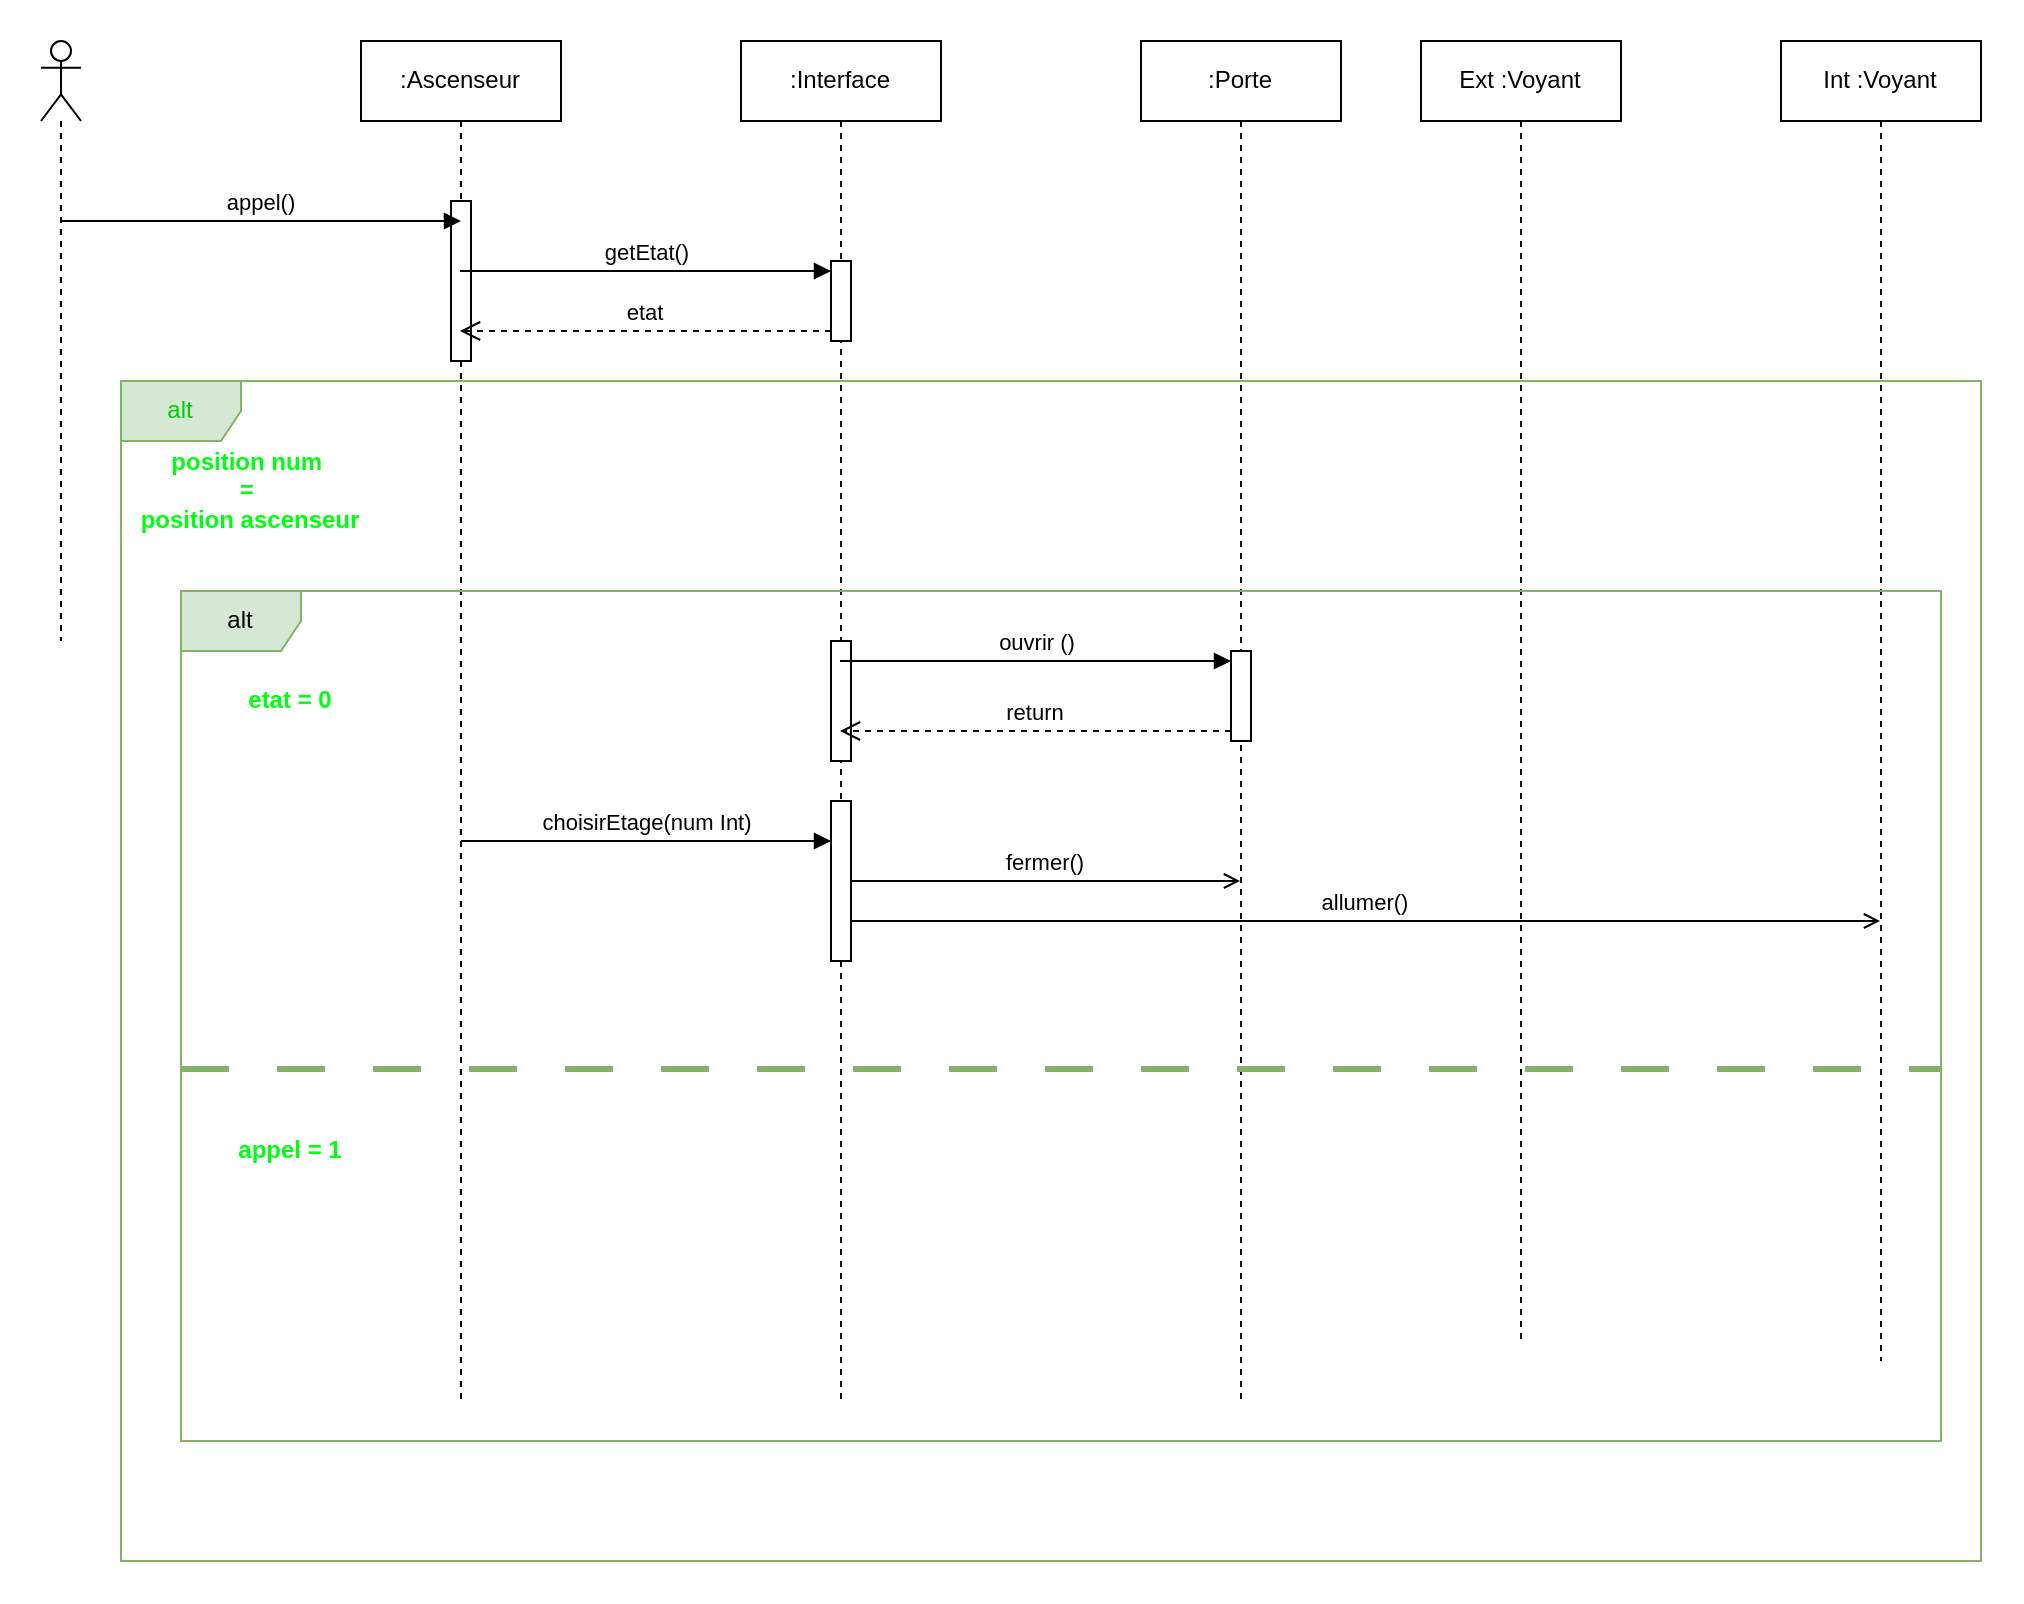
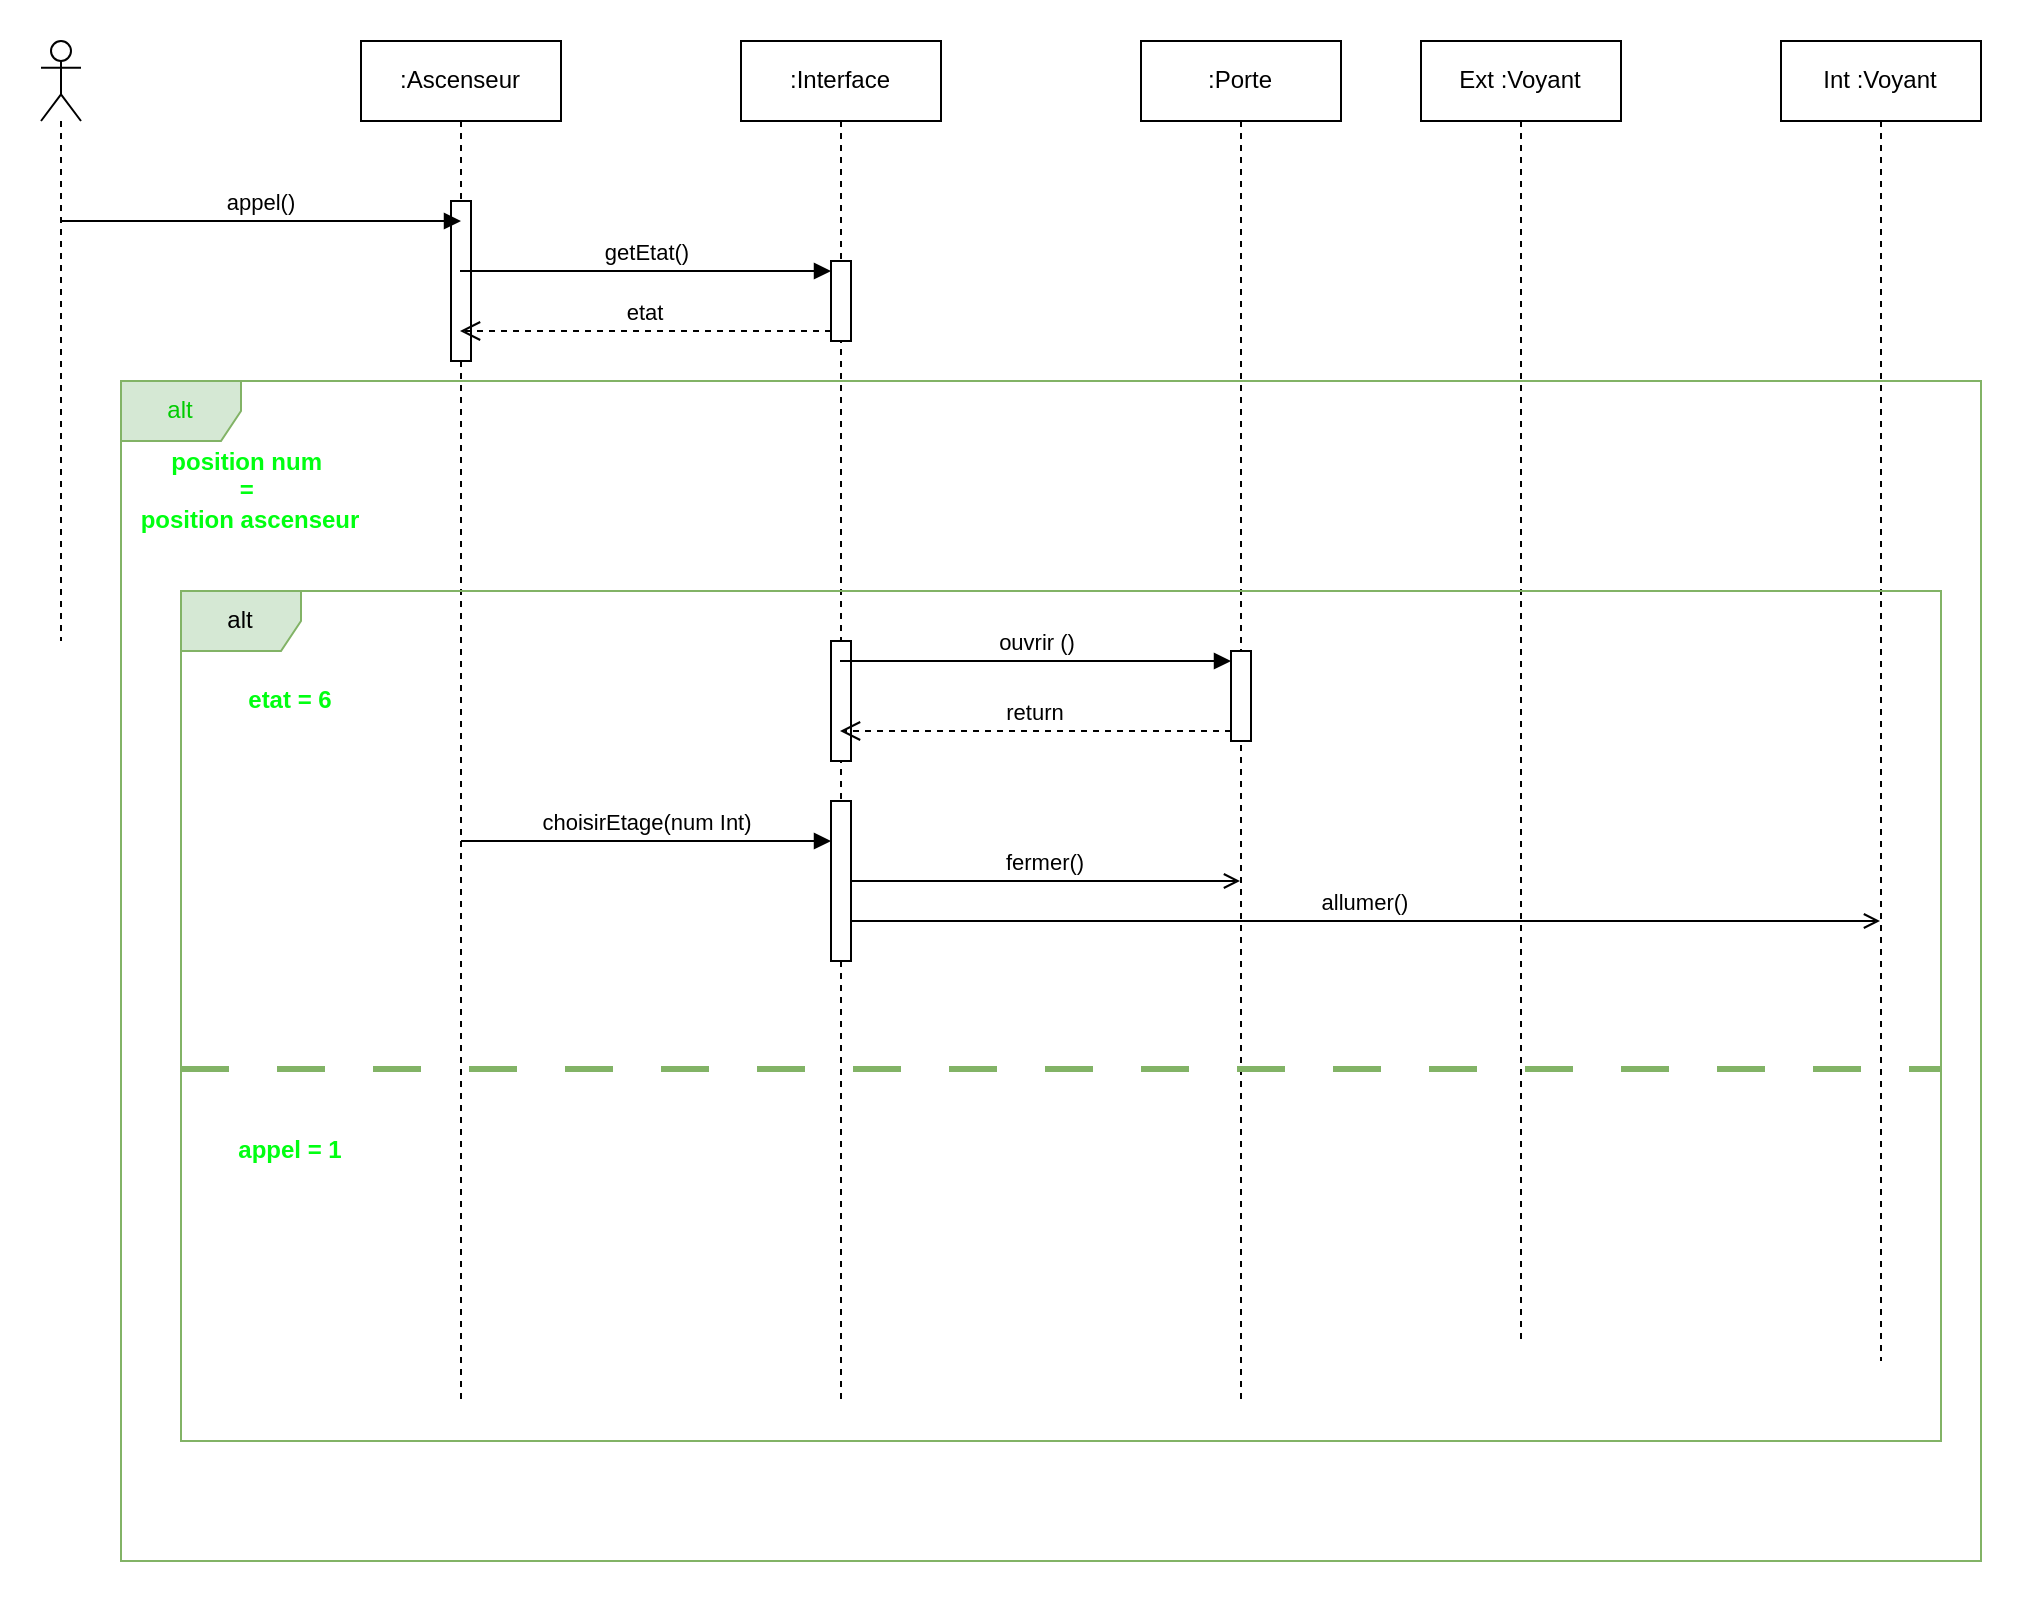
(291, 701) -> (291, 701)
